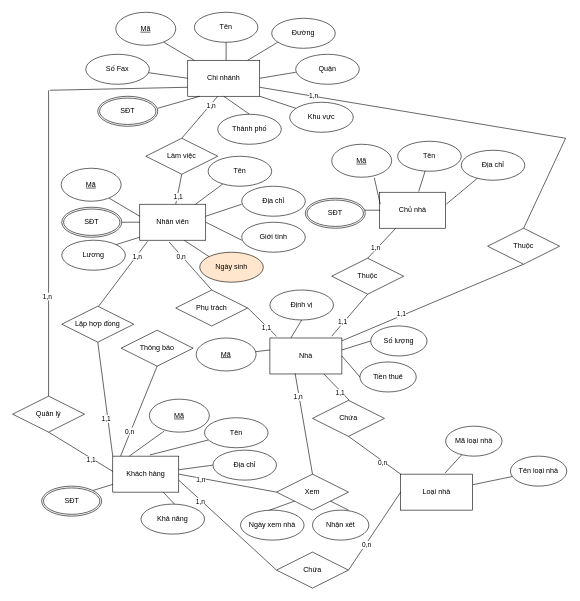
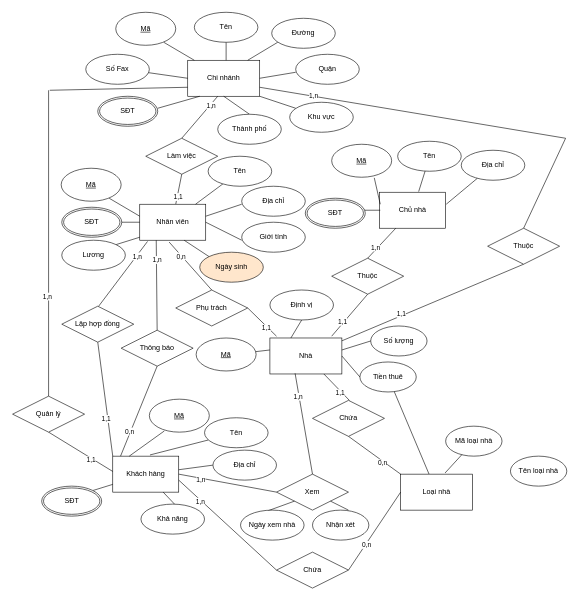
none -> (156, 269)
(492, 481) -> (412, 433)
